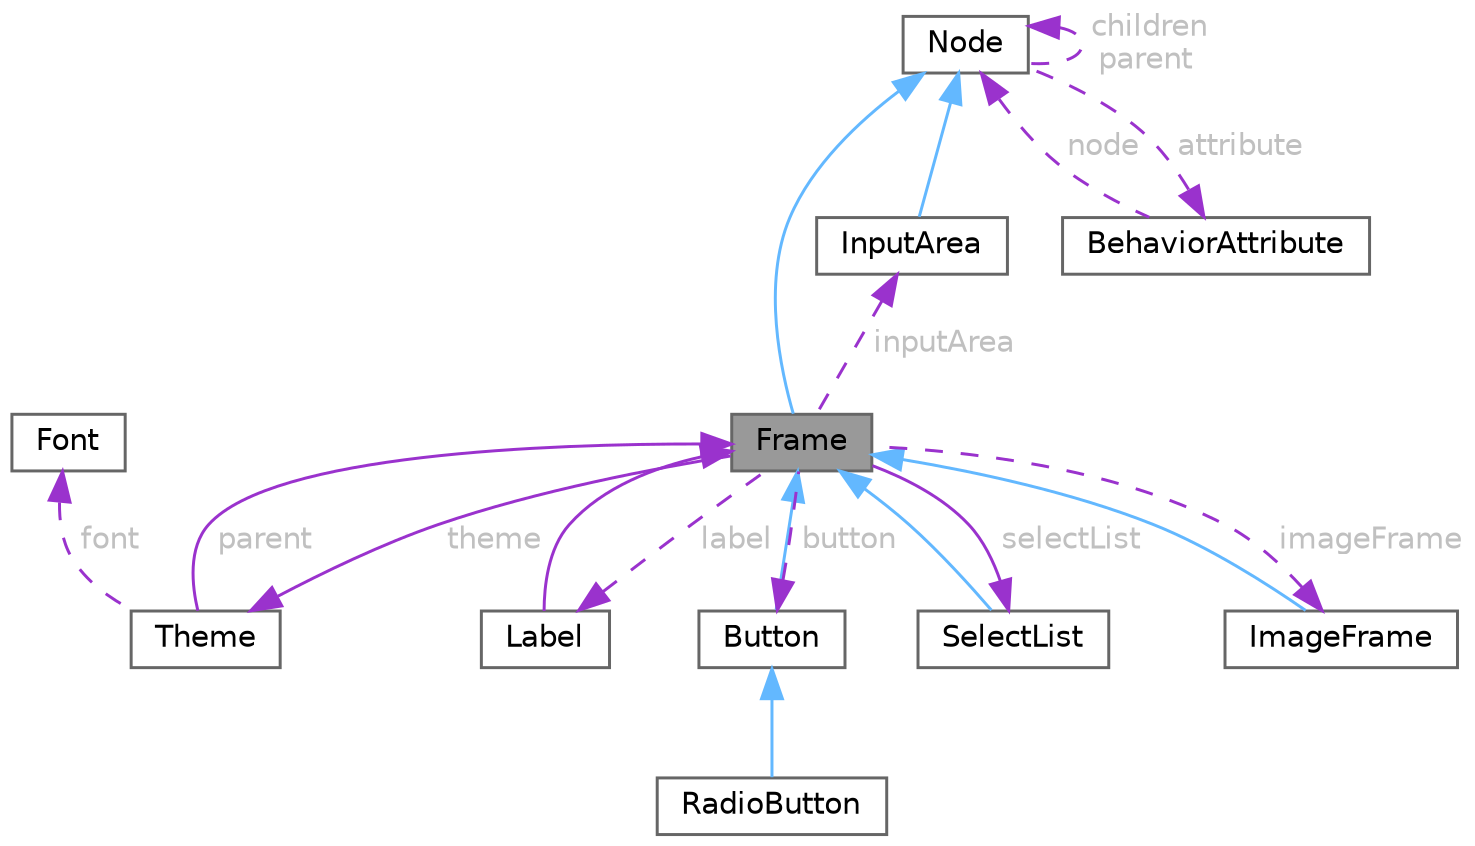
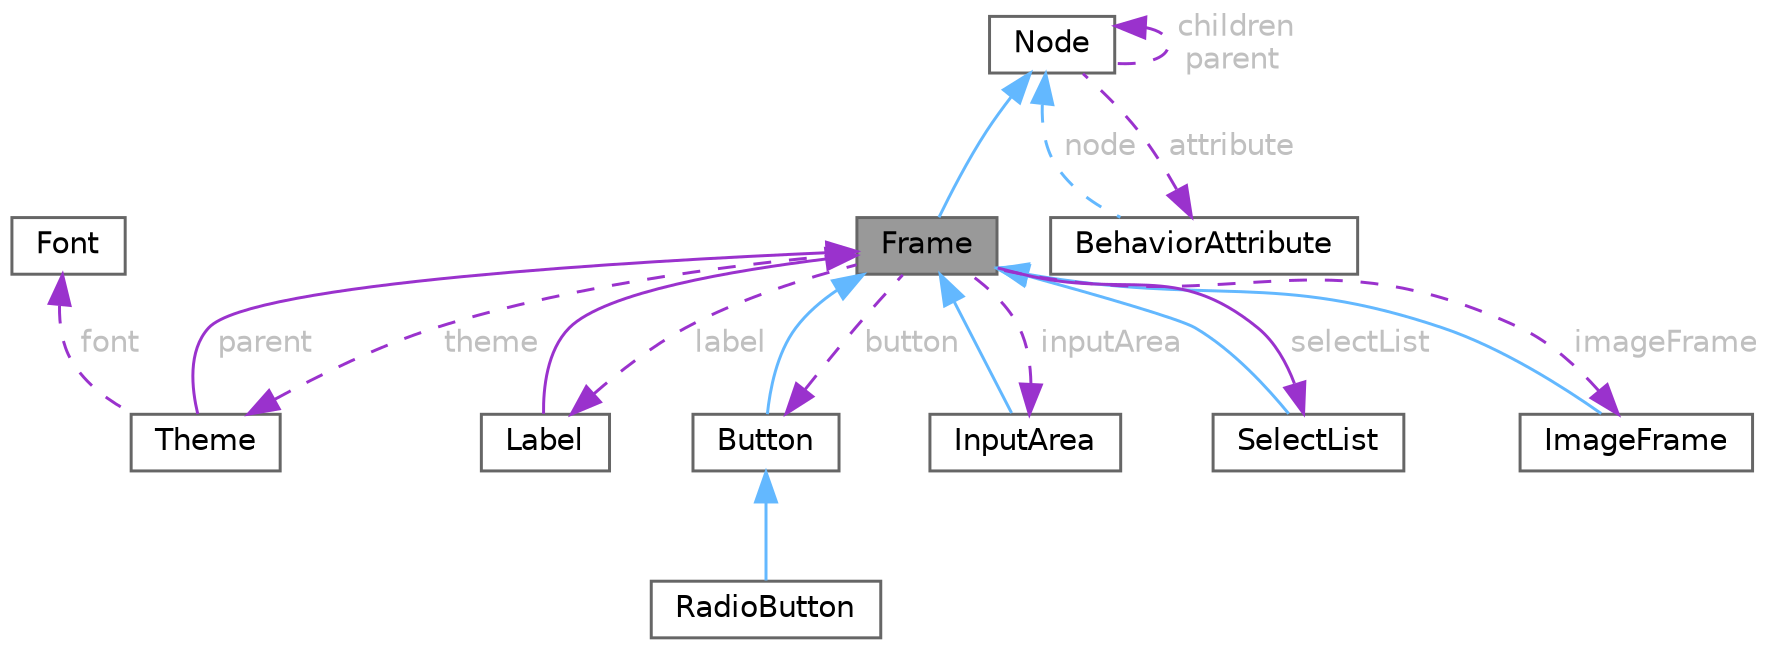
(935, 160) -> (983, 358)
(1065, 169) -> (1062, 174)
(498, 506) -> (557, 296)
